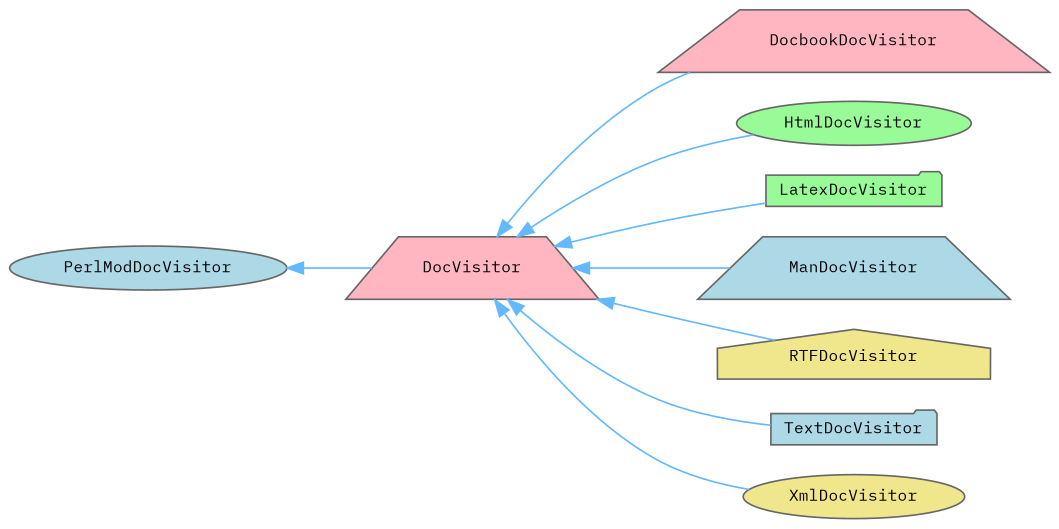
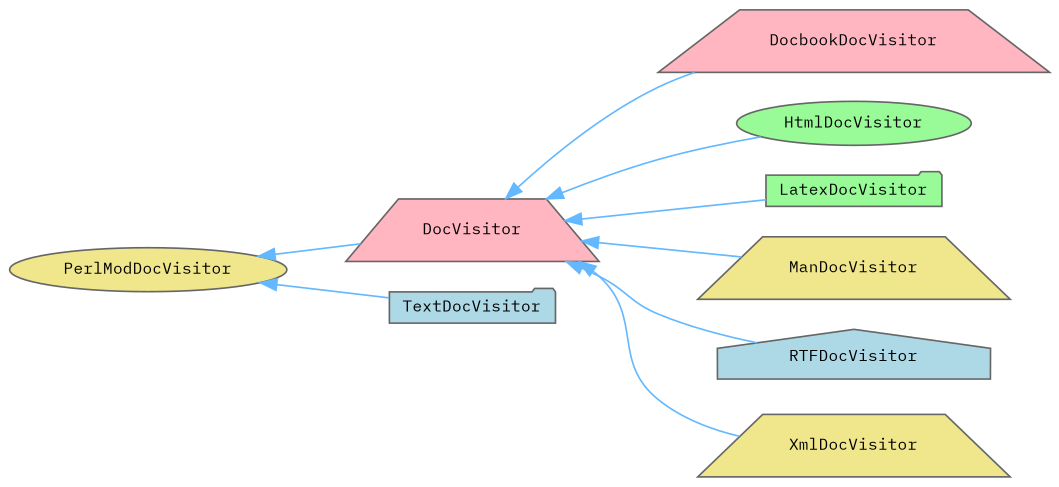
(148, 268) -> (148, 270)
(854, 268) -> (854, 268)
(854, 357) -> (854, 357)
(636, 389) -> (333, 291)
(854, 497) -> (854, 446)
